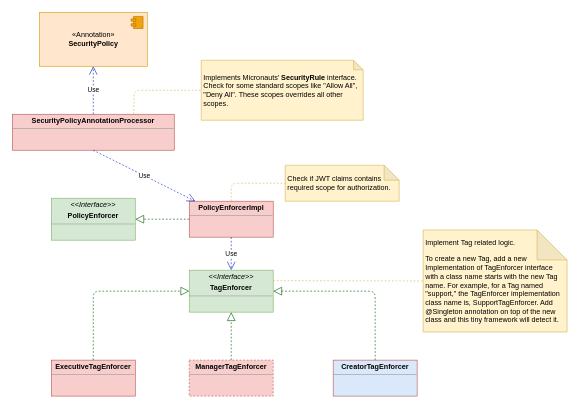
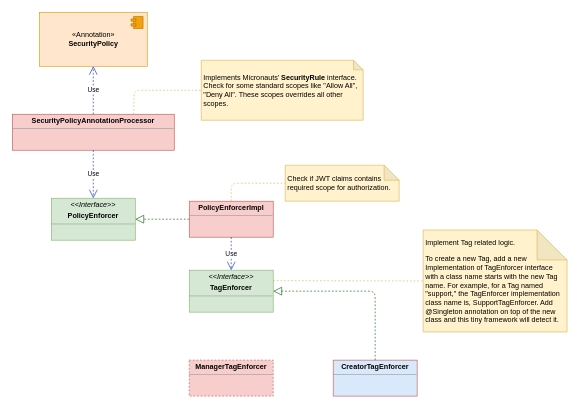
(144, 176) -> (93, 174)
(103, 291) -> none
(231, 341) -> none
(93, 378) -> none
